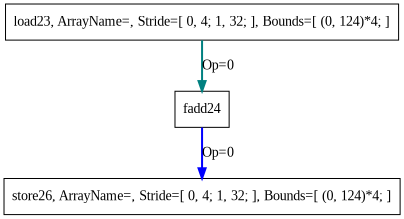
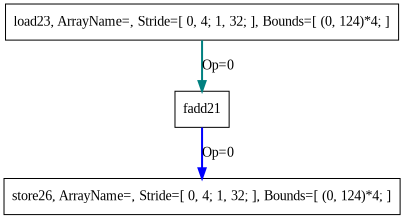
(202, 109) -> (202, 109)
